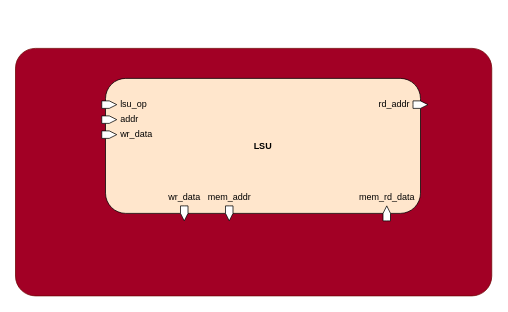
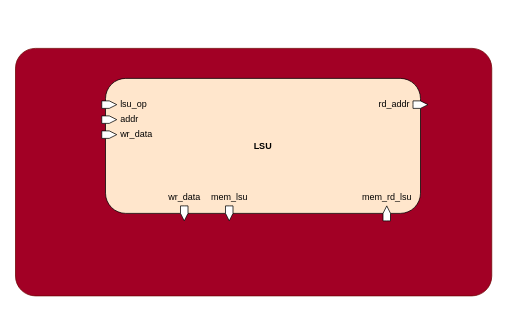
(254, 41) -> (254, 41)
(230, 196) -> (230, 196)
(387, 196) -> (387, 196)
